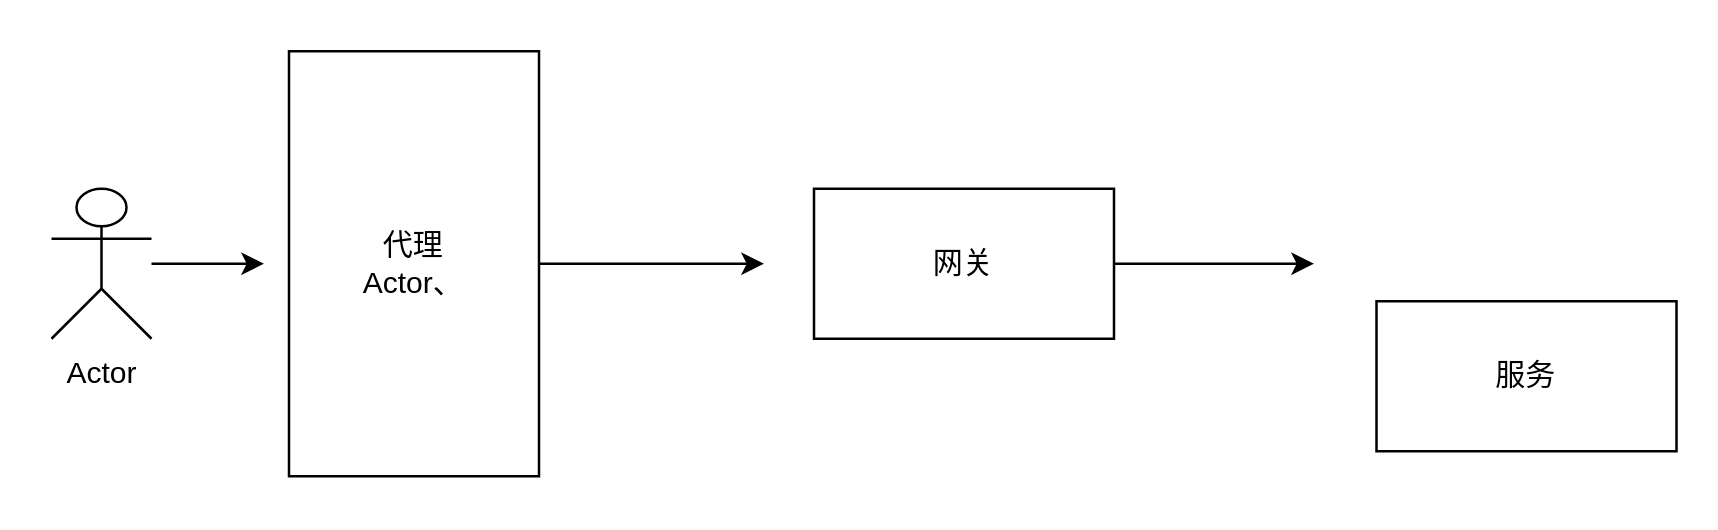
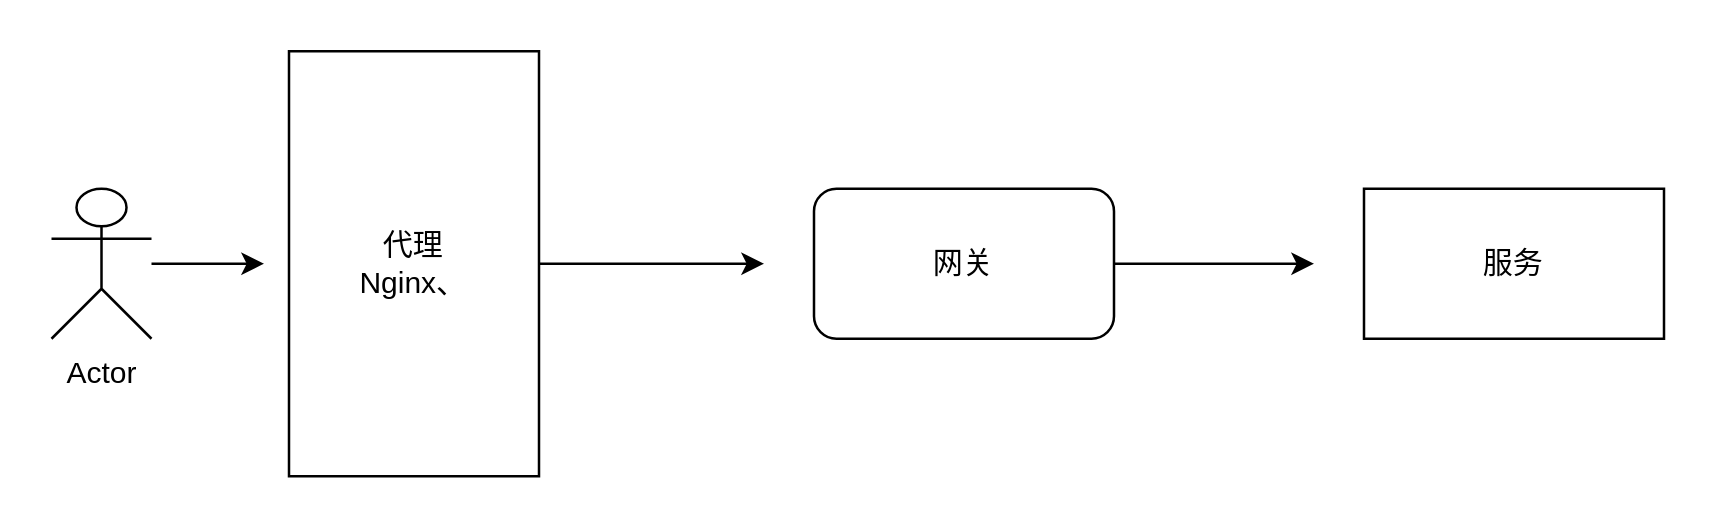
(414, 264) -> (414, 264)
(964, 264) -> (964, 264)
(1526, 376) -> (1514, 264)
